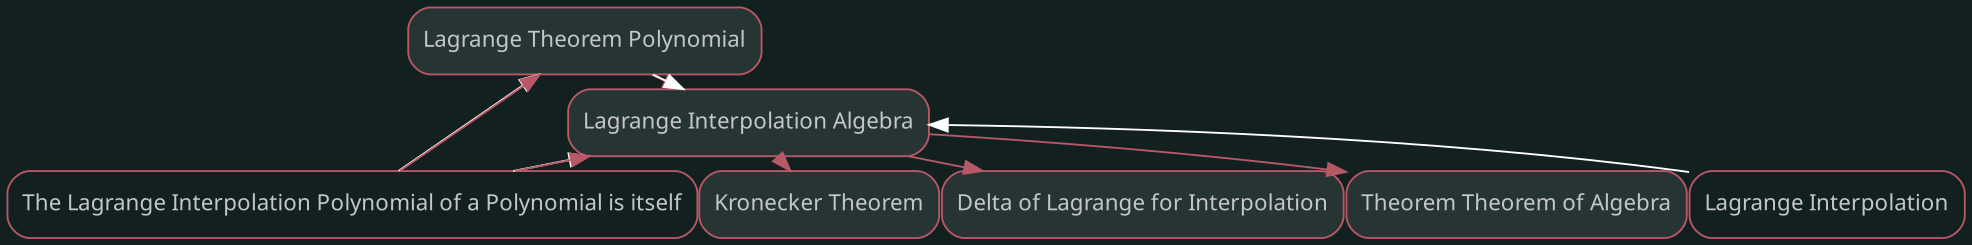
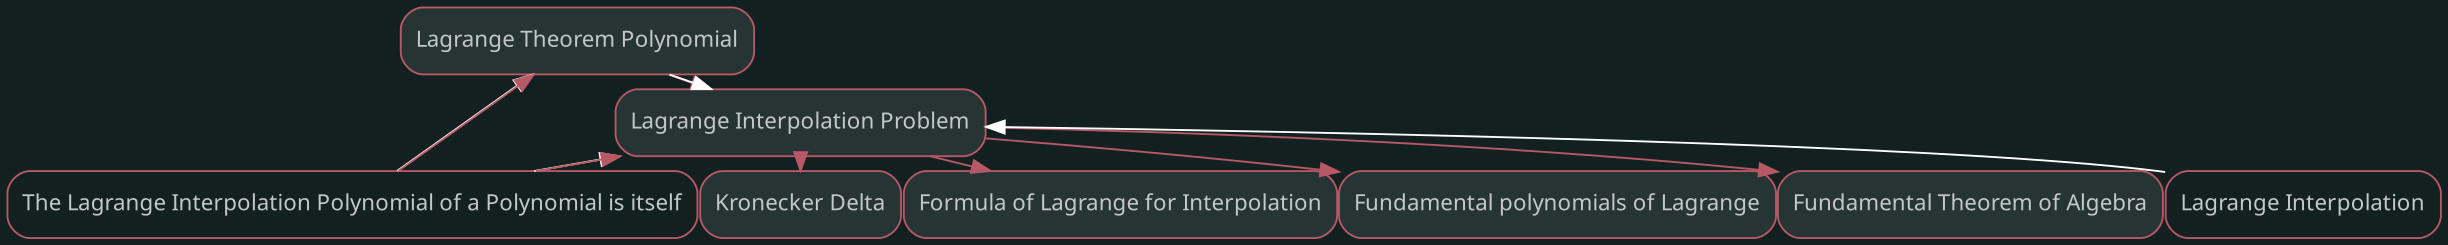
(749, 123) -> (801, 123)
(819, 205) -> (801, 205)
(1143, 205) -> (1120, 205)
(1517, 205) -> (1970, 205)
none -> (1558, 205)
